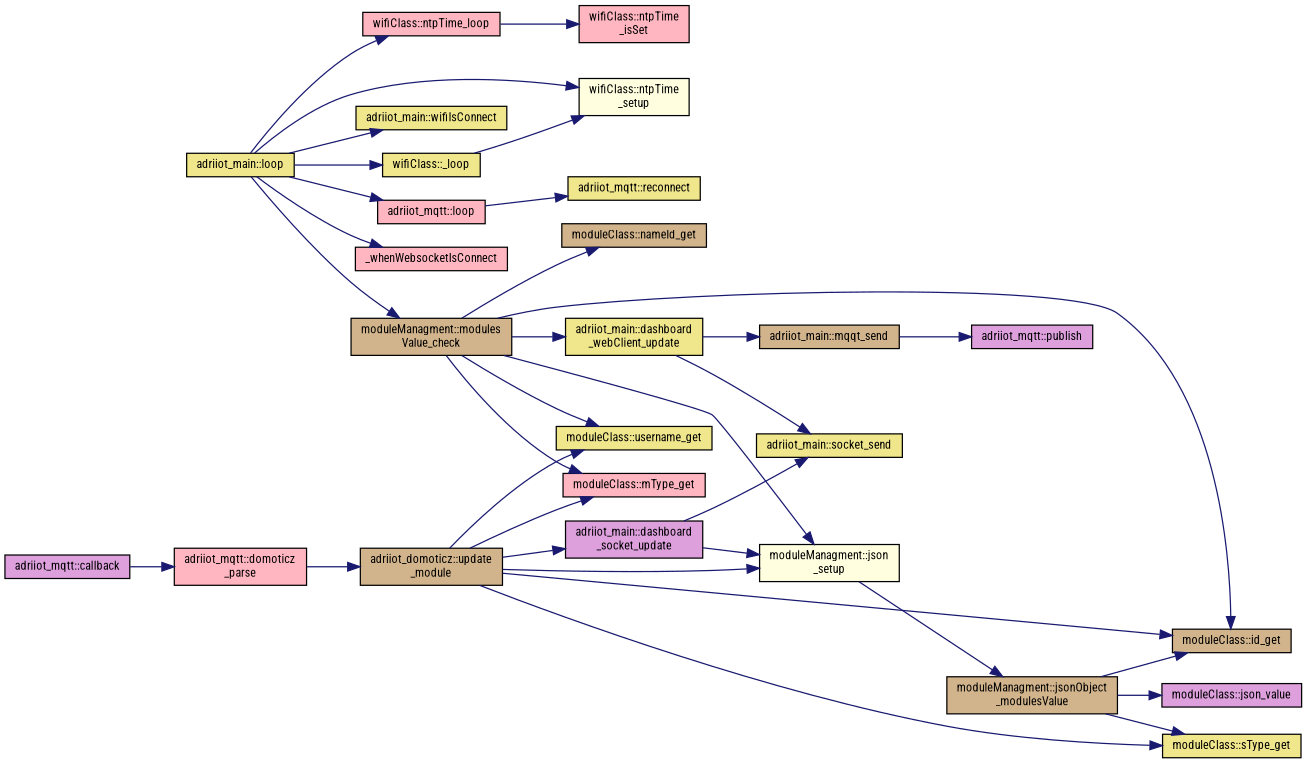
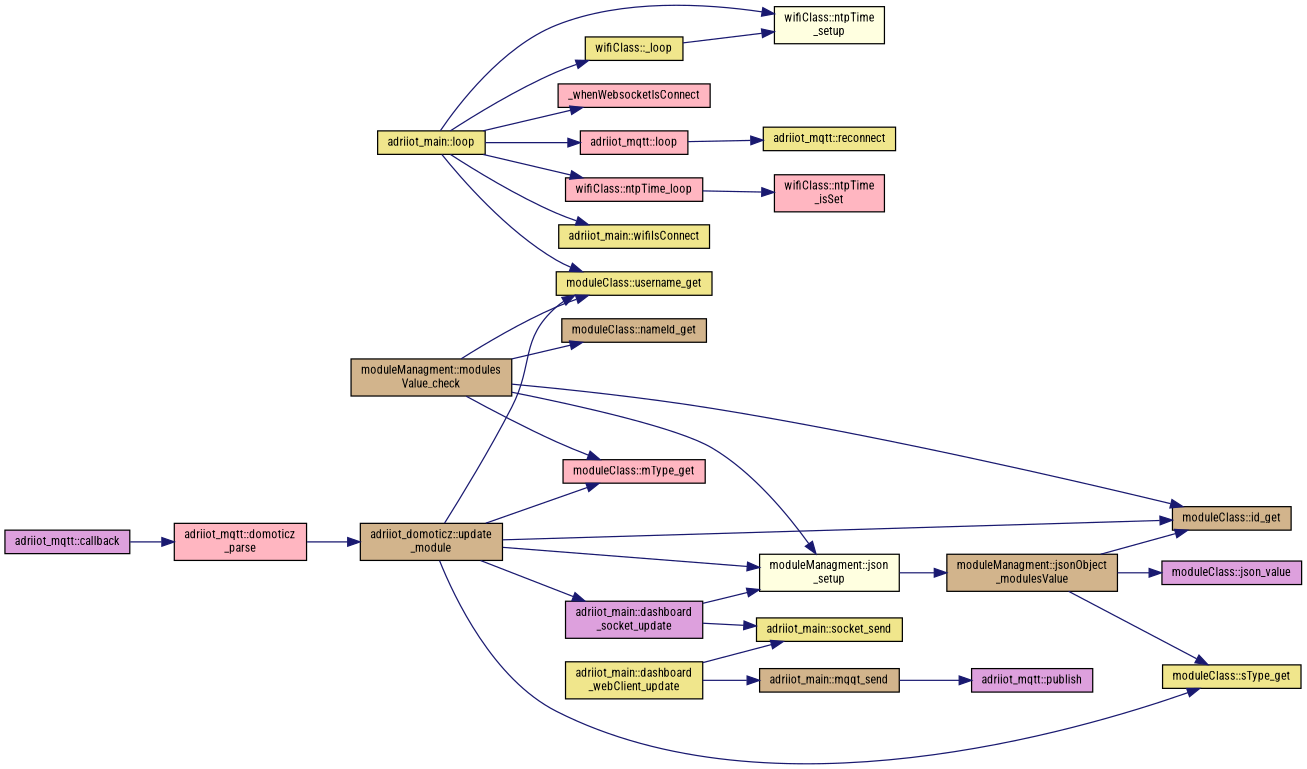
(316, 249) -> (501, 218)
(532, 337) -> none
